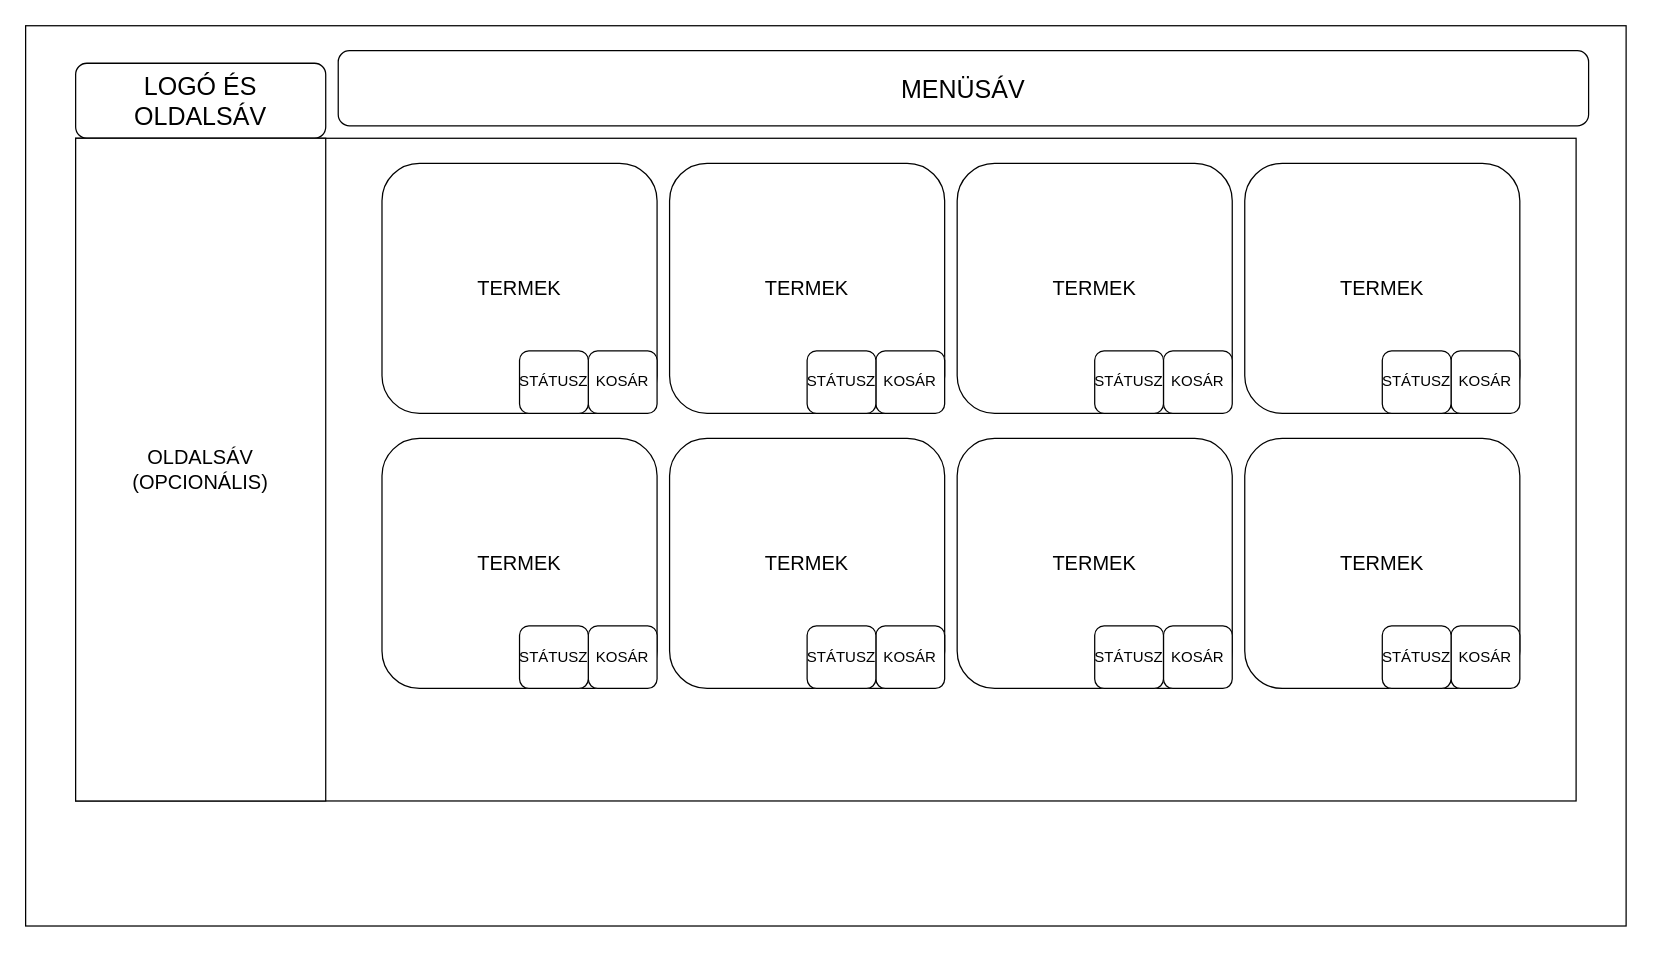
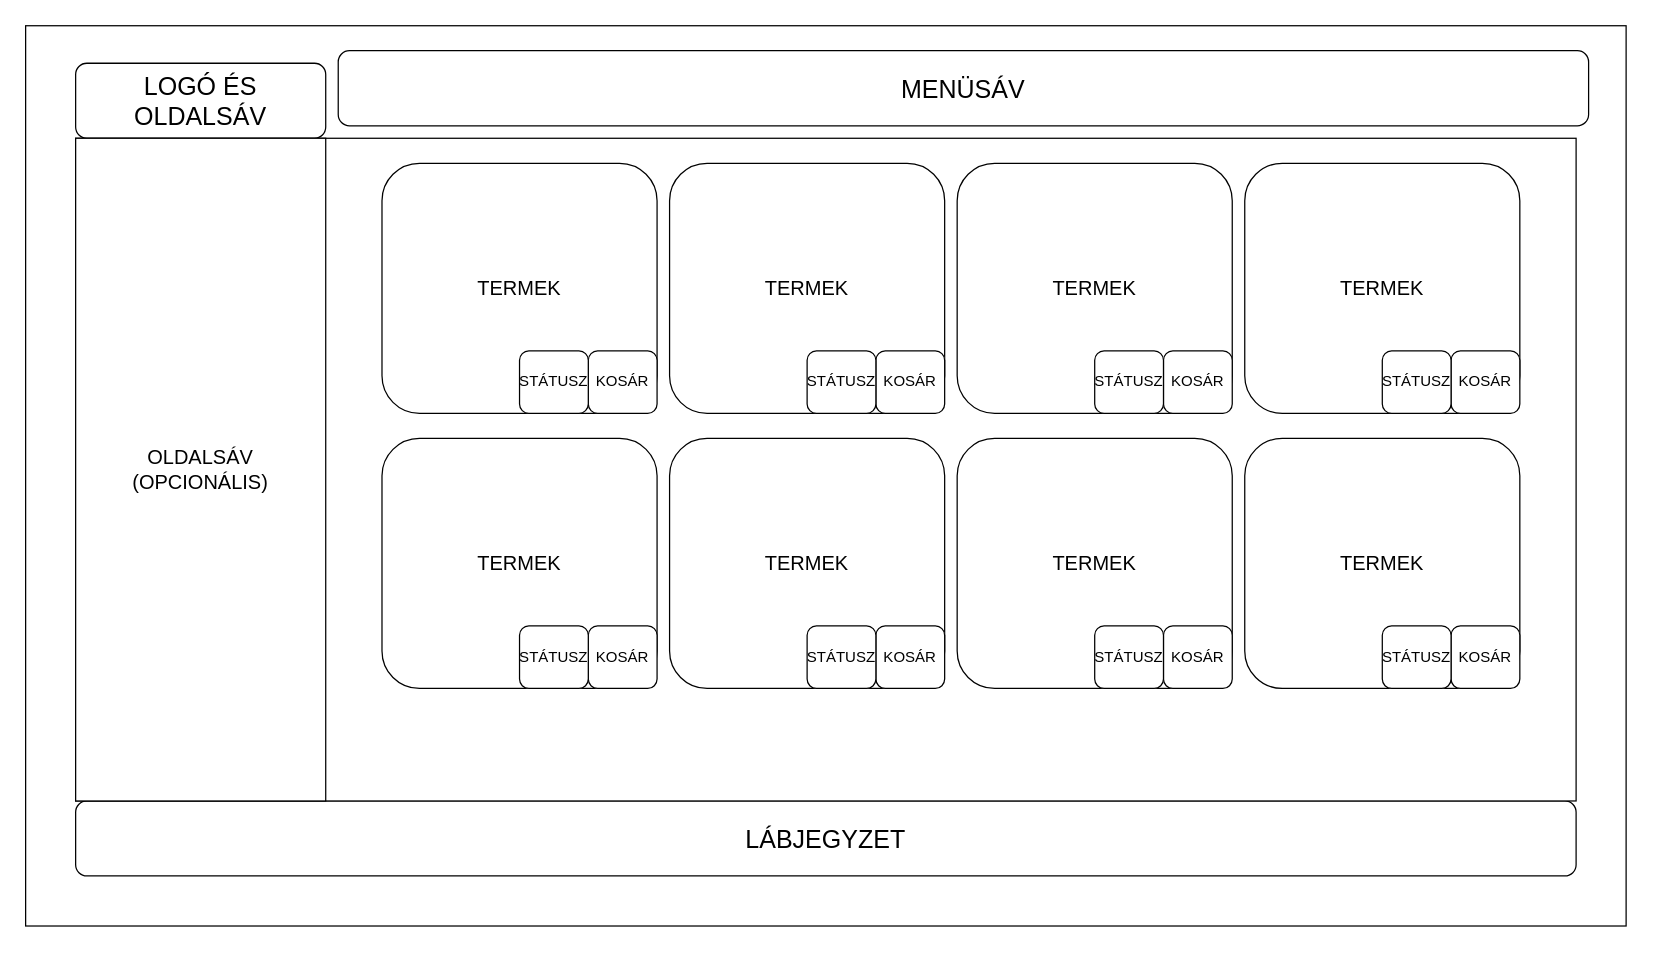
none -> (826, 838)
